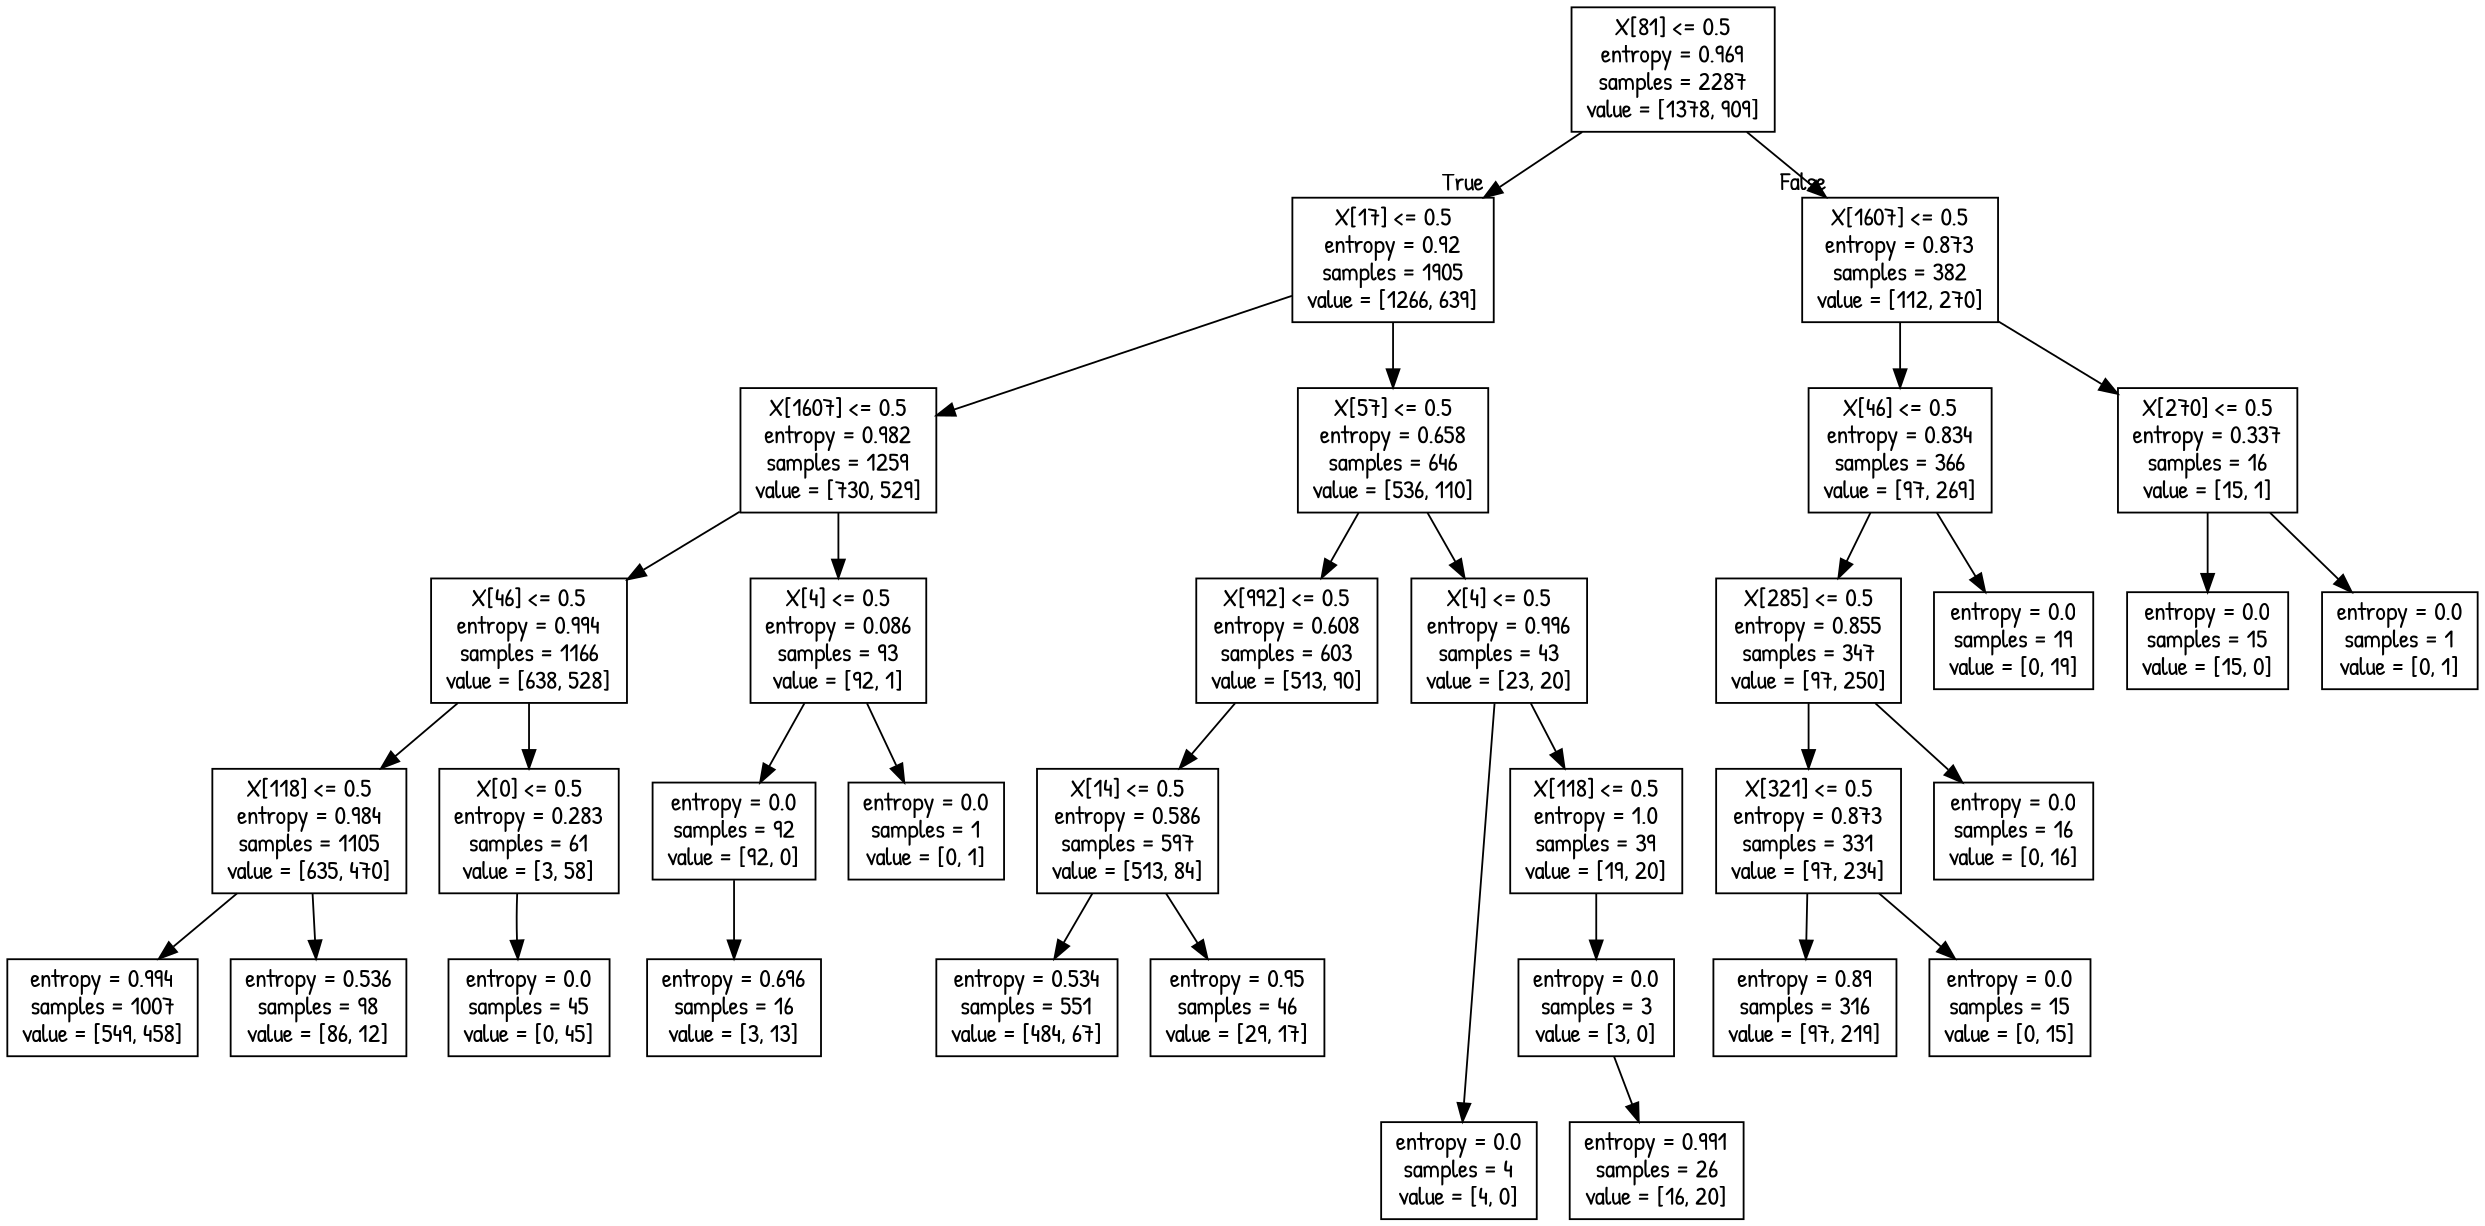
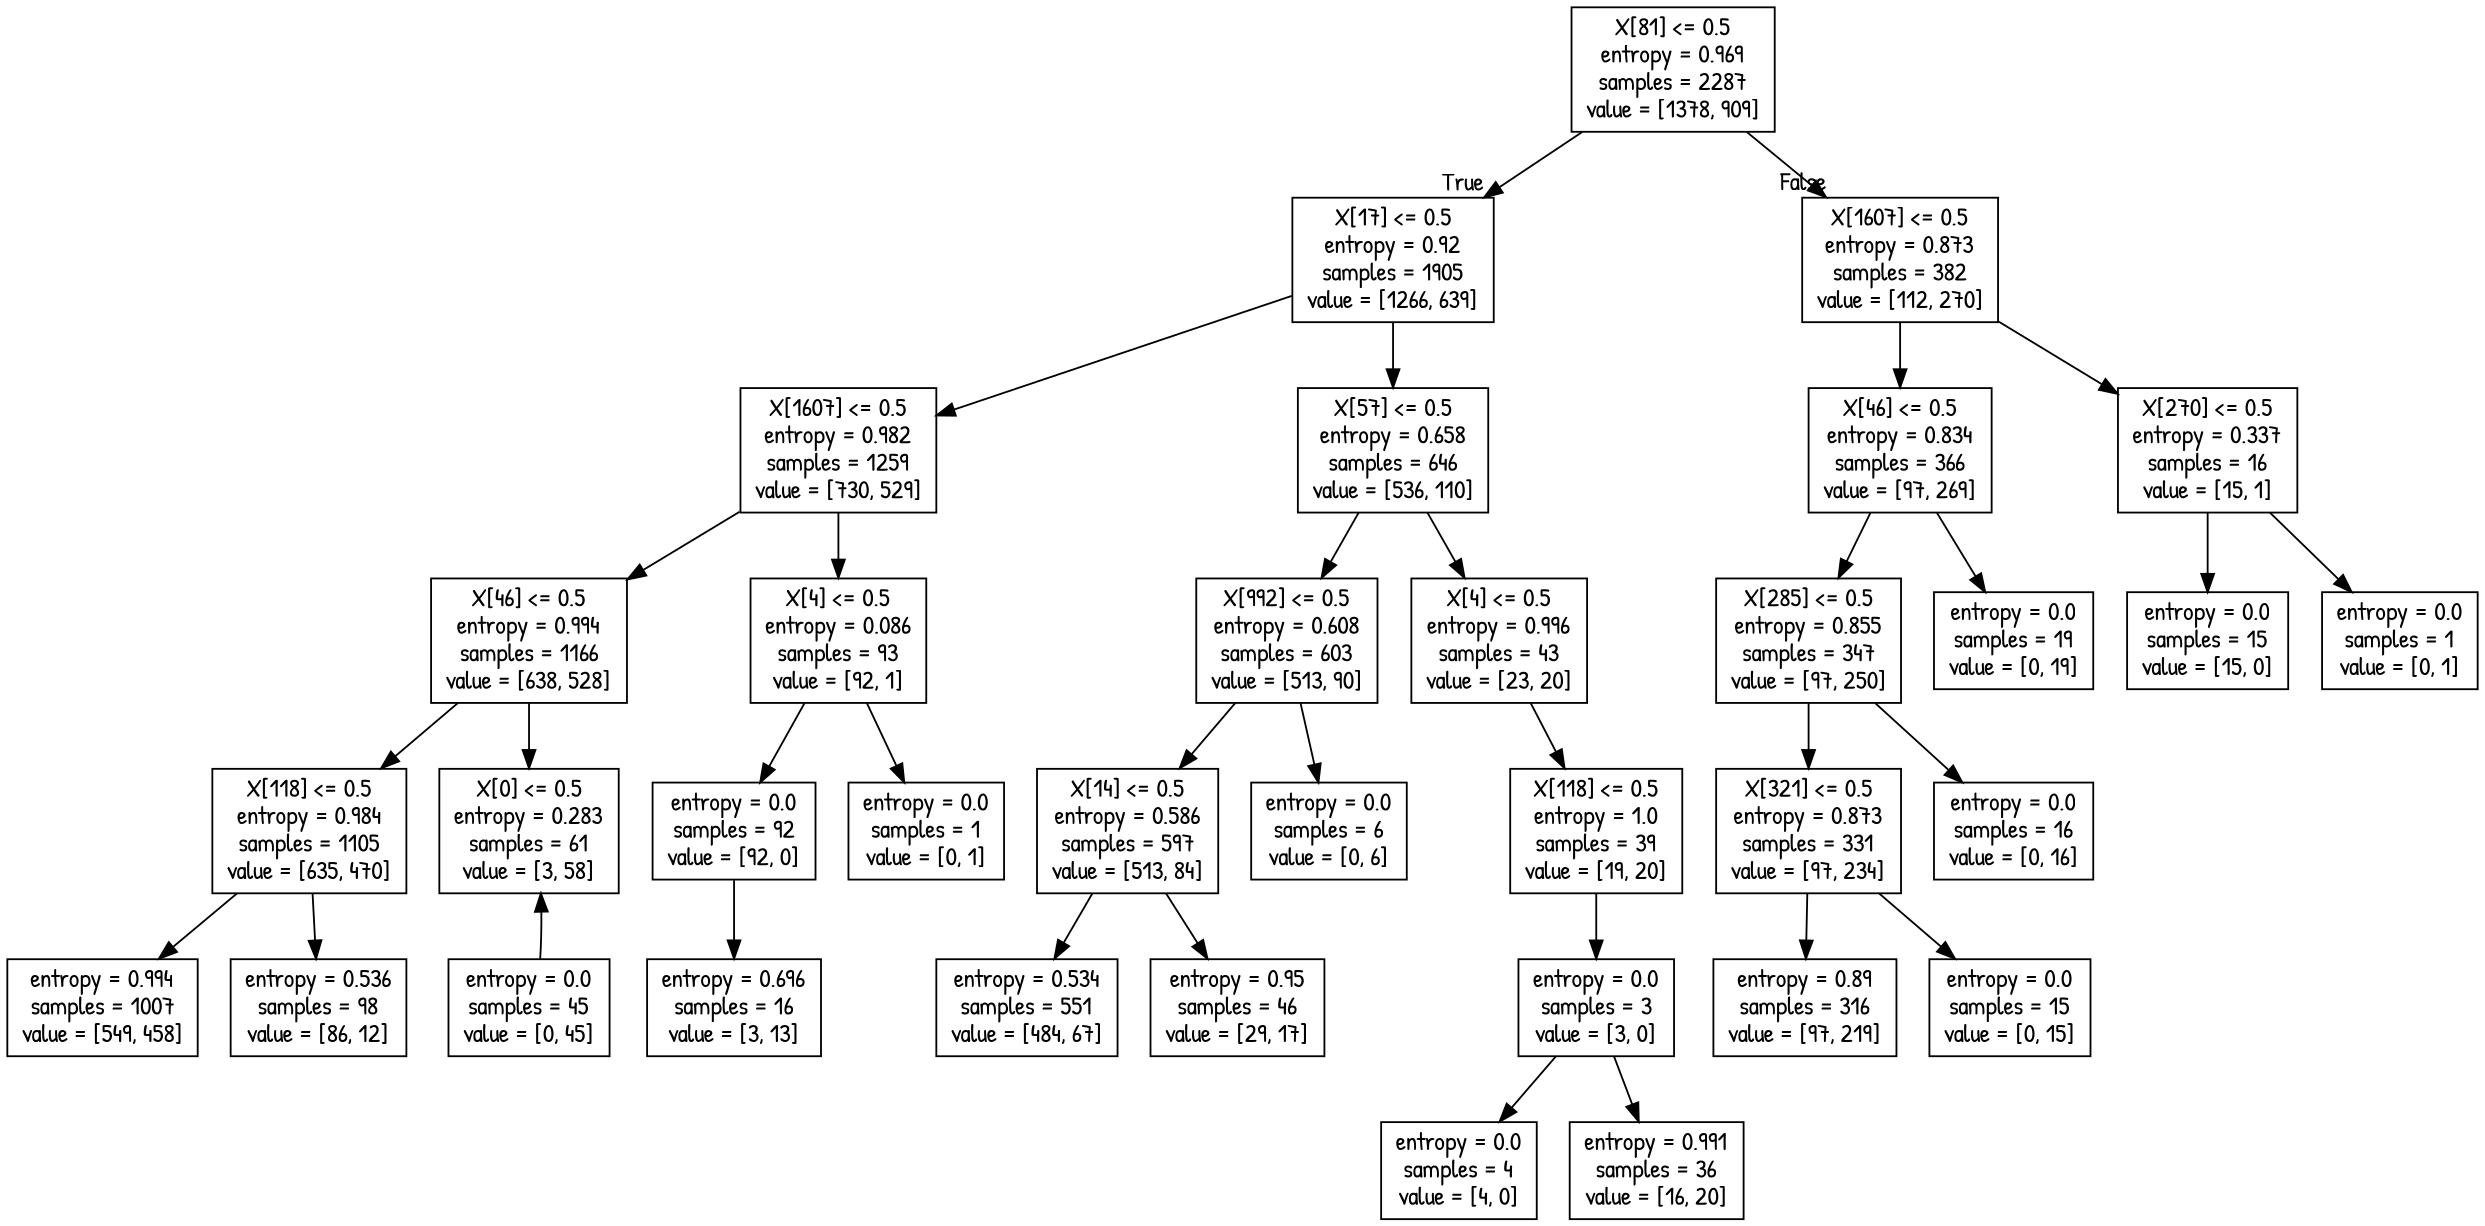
none -> (1329, 831)
(1479, 903) -> (1534, 1082)
(517, 917) -> (541, 935)
(1657, 1171) -> (1657, 1171)
